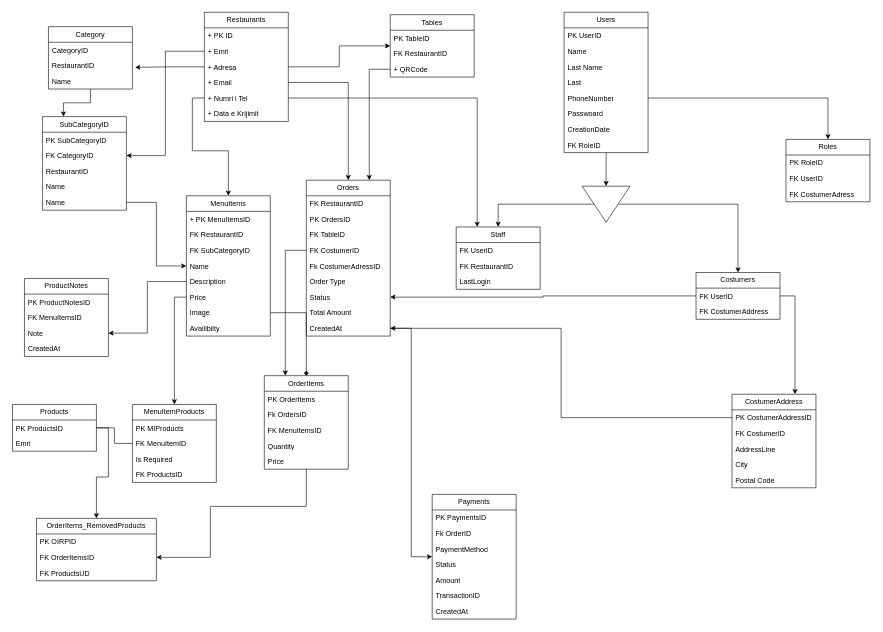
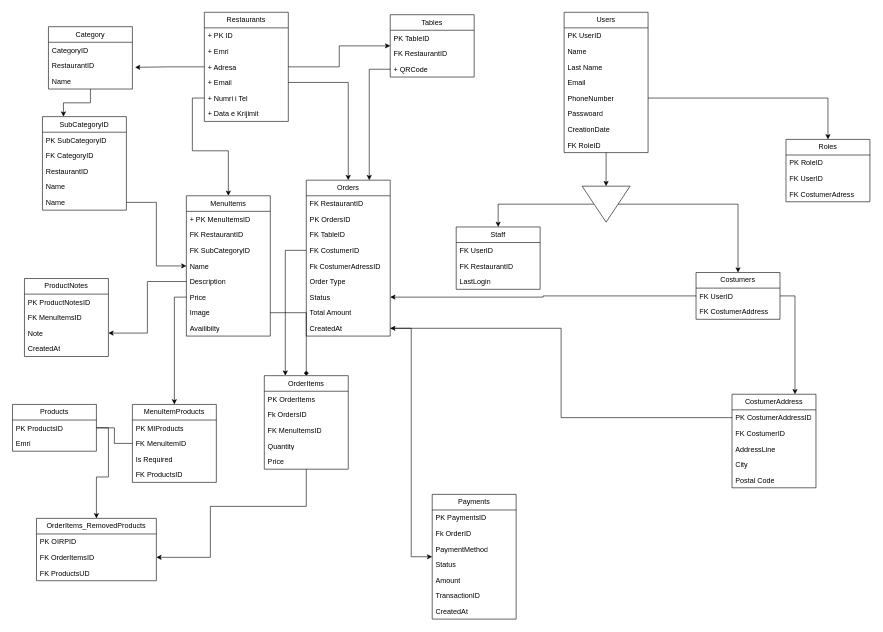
(576, 83) -> (576, 83)
(165, 120) -> none
(477, 221) -> none
